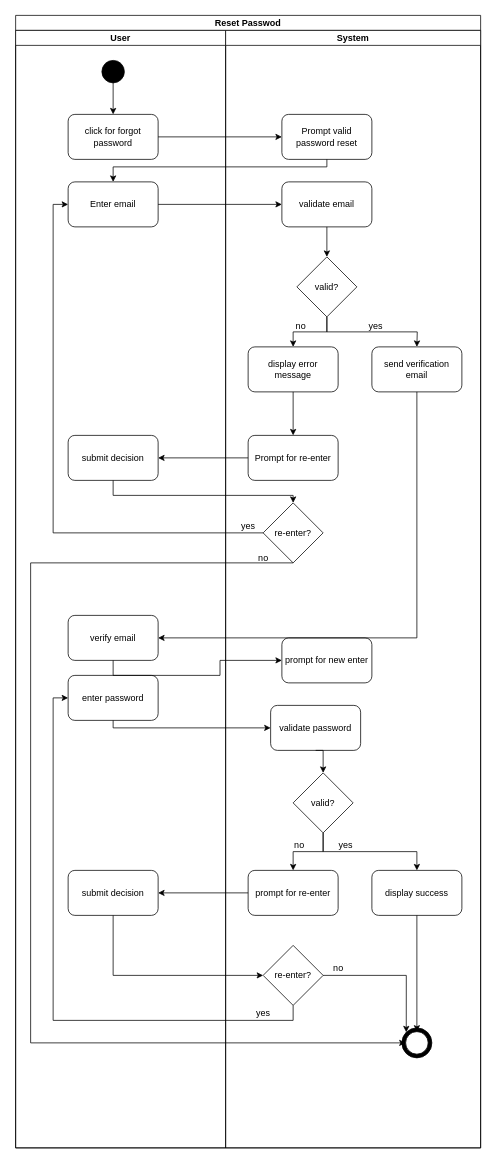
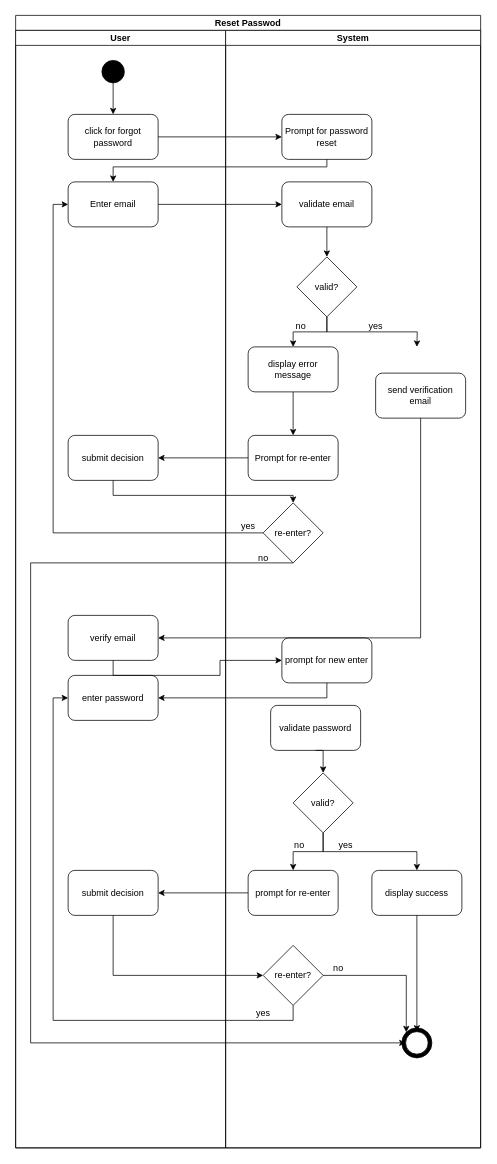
(327, 137) -> (327, 137)
(417, 369) -> (420, 396)
none -> (327, 698)
(113, 727) -> none
